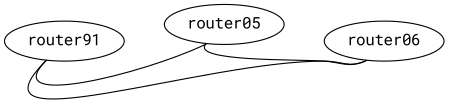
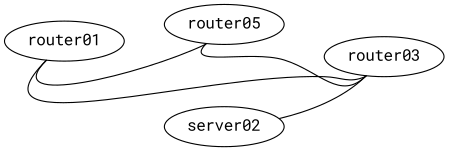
(64, 41) -> (64, 41)
(384, 41) -> (384, 57)
none -> (224, 127)
